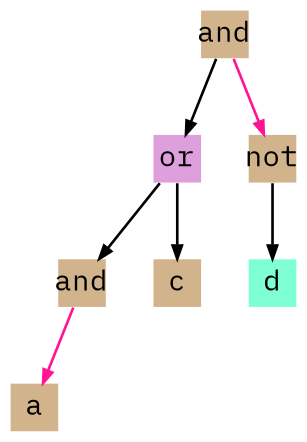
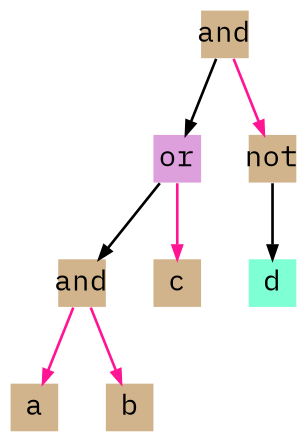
(177, 214) -> (177, 214)
none -> (130, 407)
